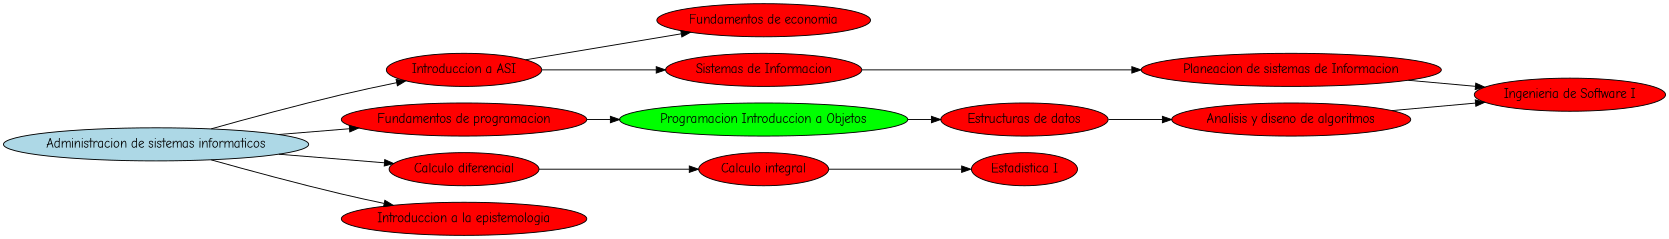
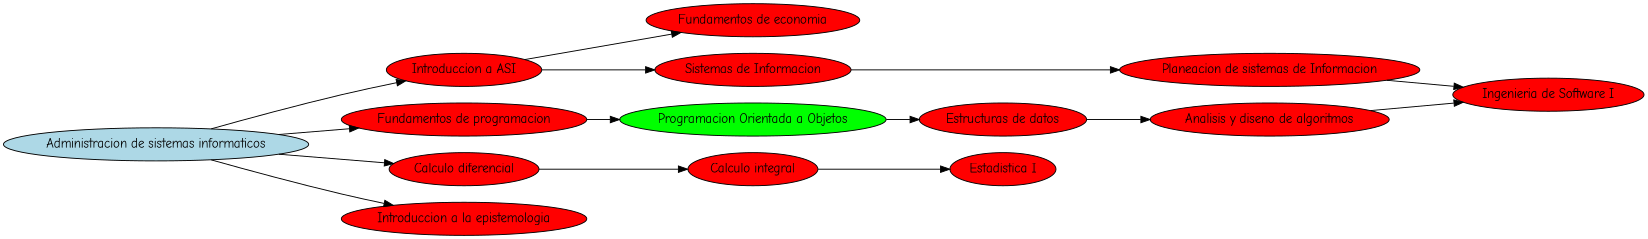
(764, 120) -> (753, 120)
